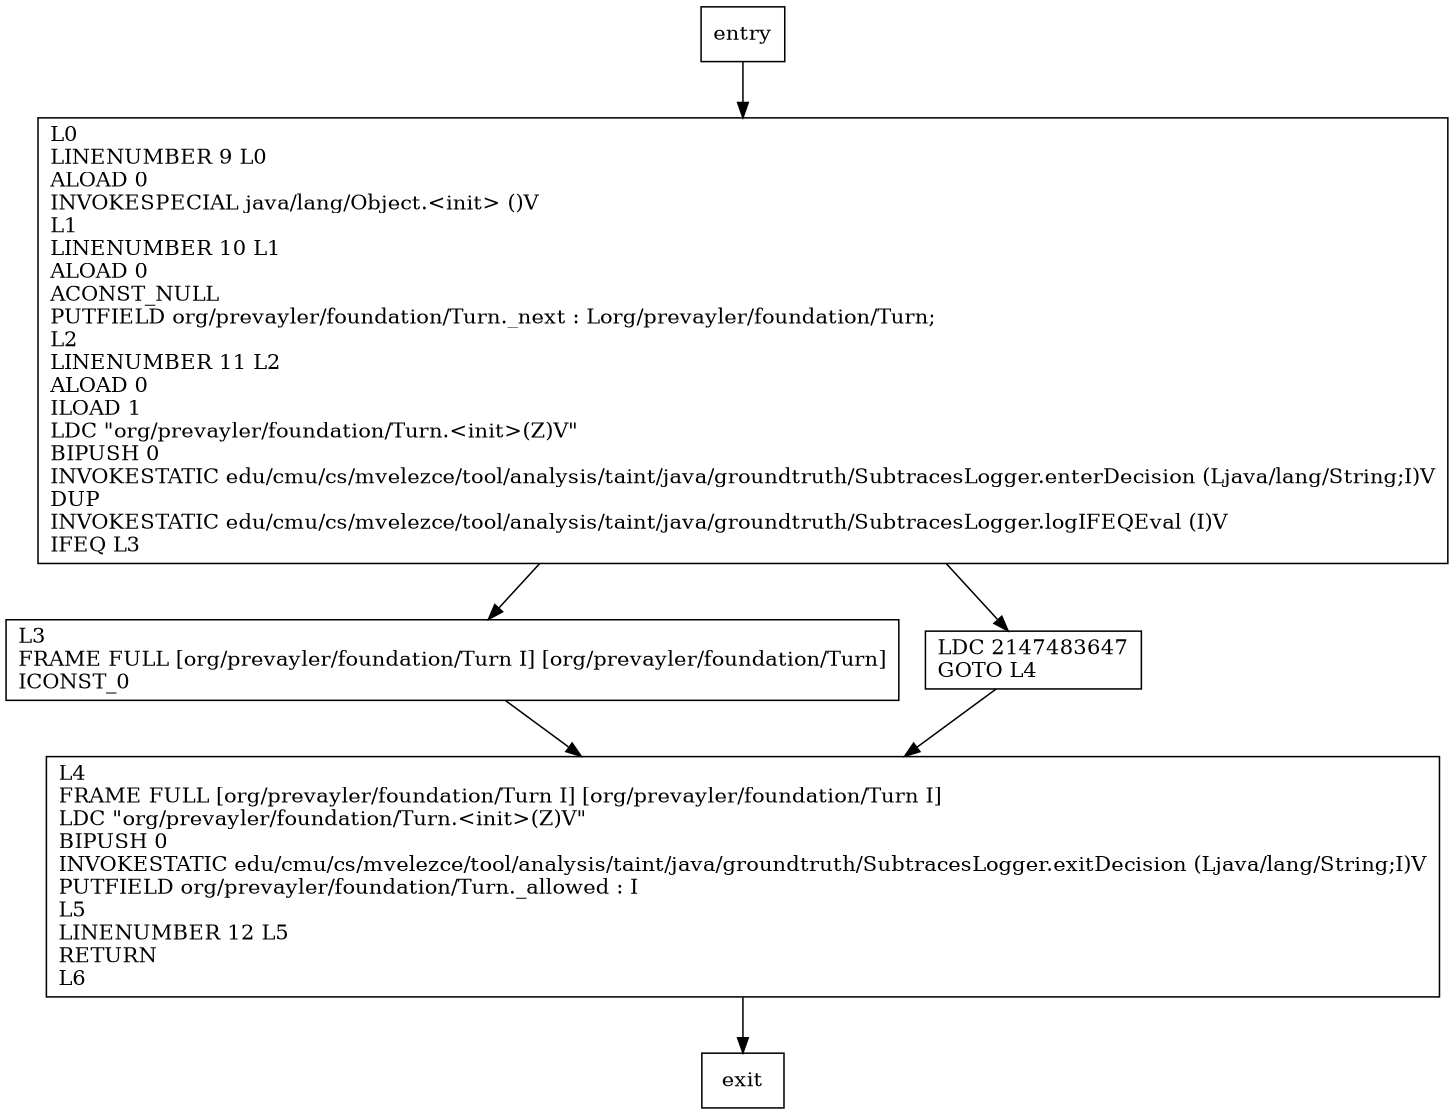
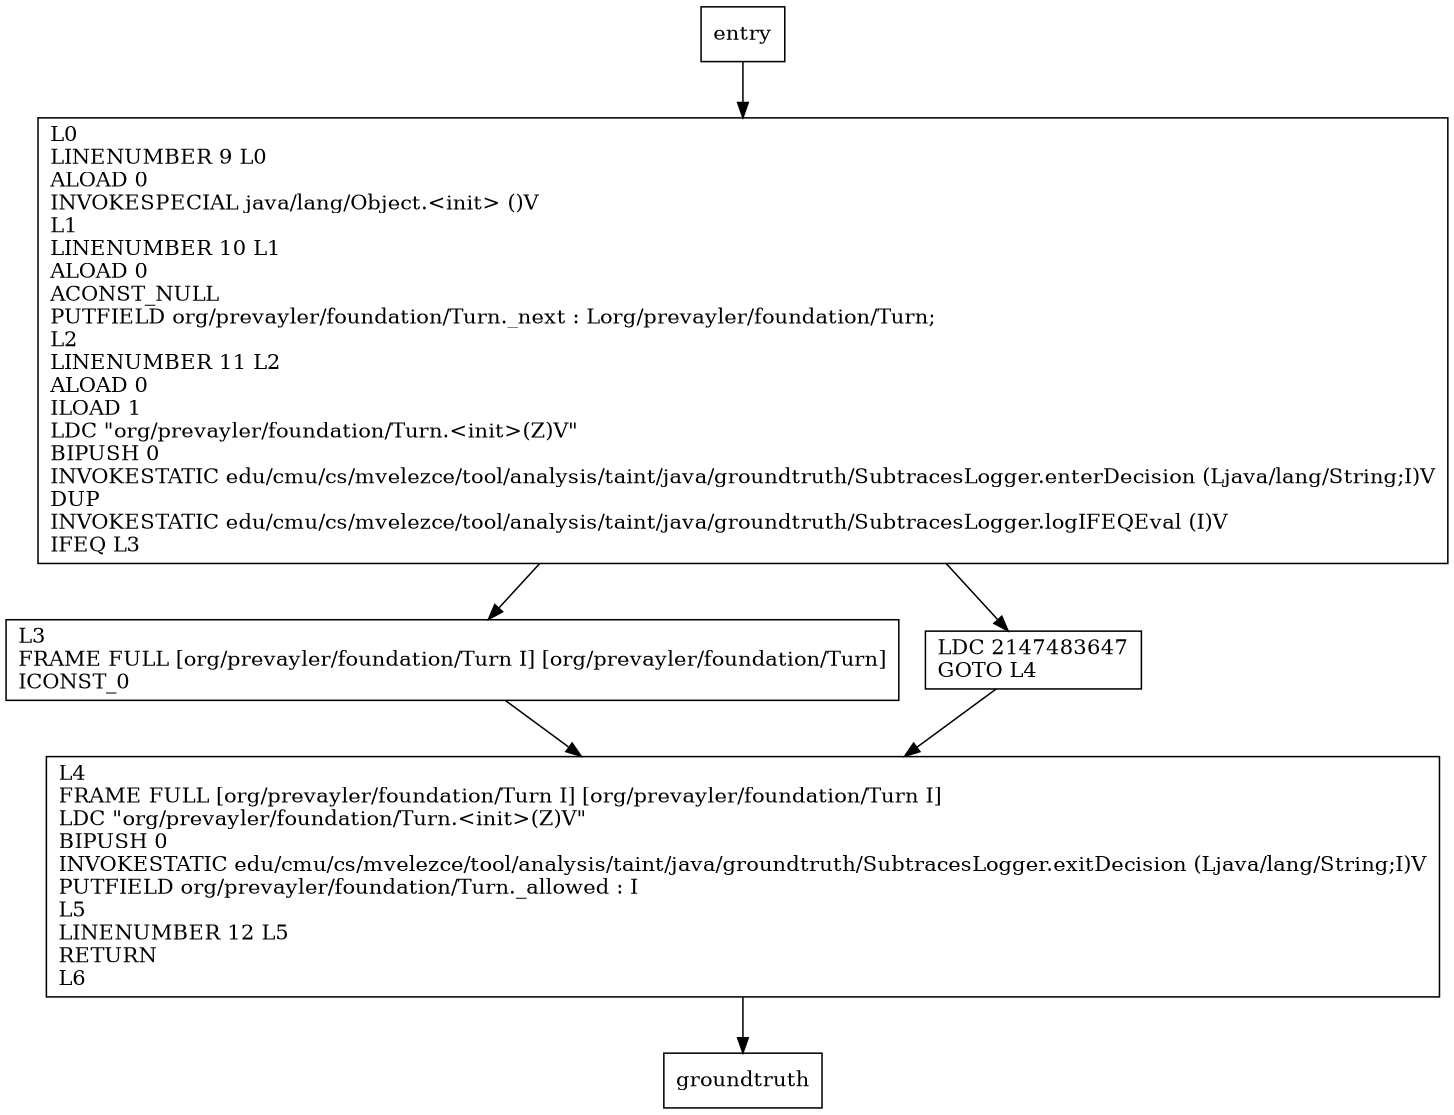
(743, 1081) -> (743, 1081)
